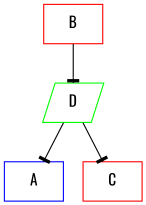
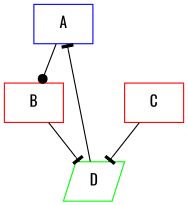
none -> (50, 59)
(92, 140) -> (126, 140)
